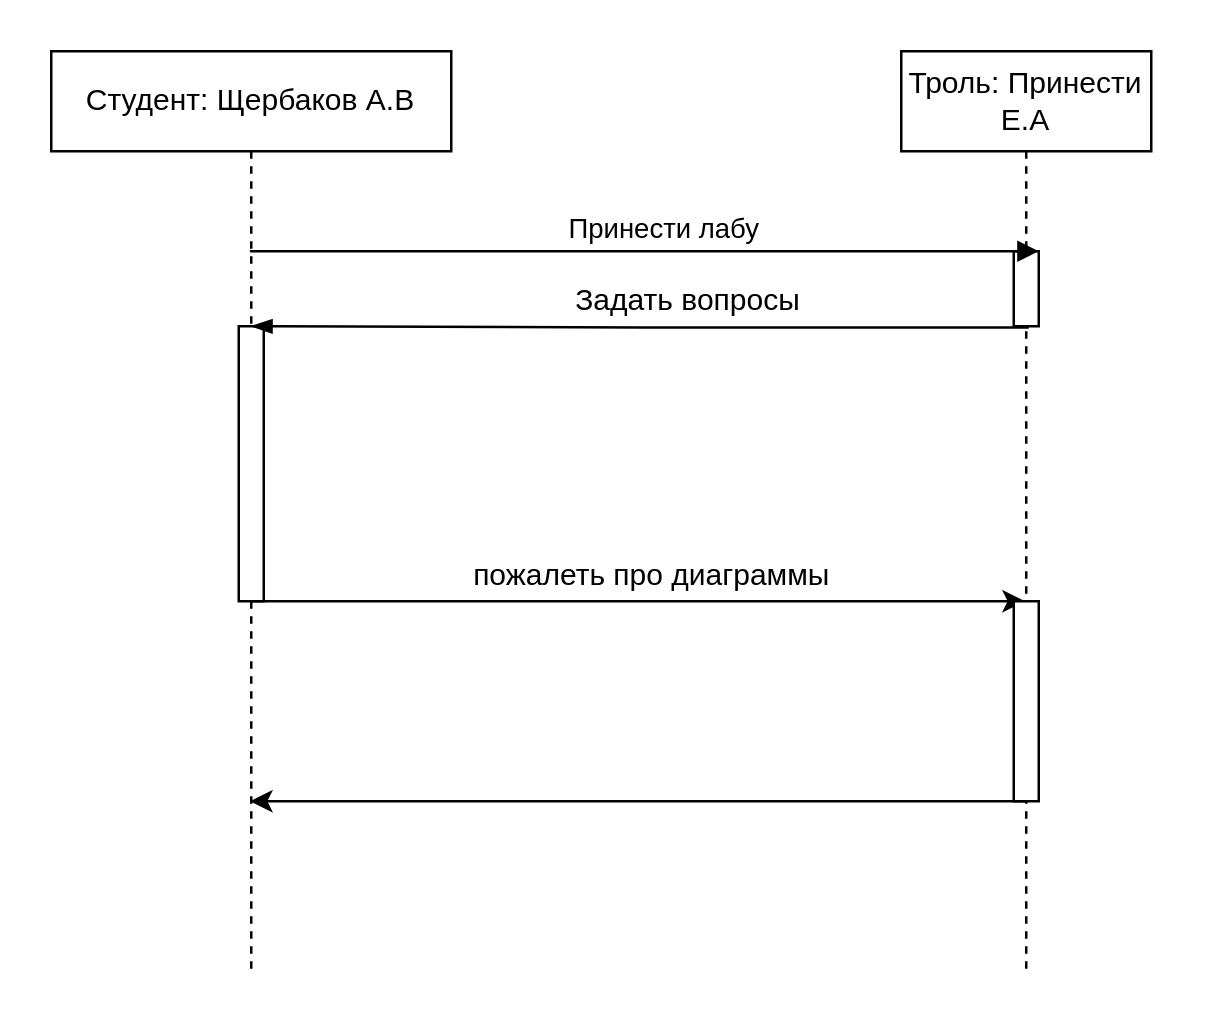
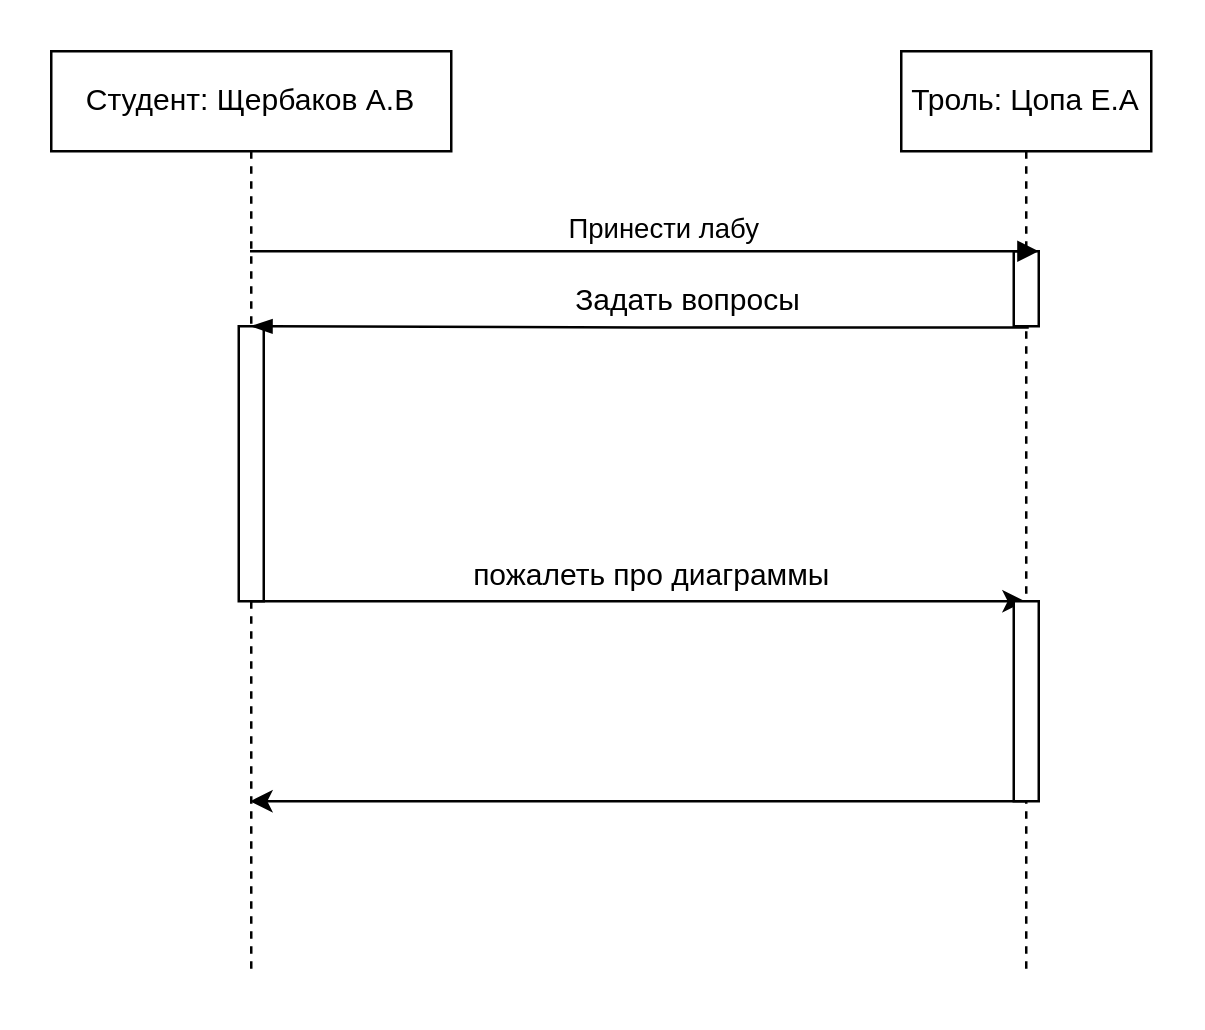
(1026, 101) -> (1026, 101)
